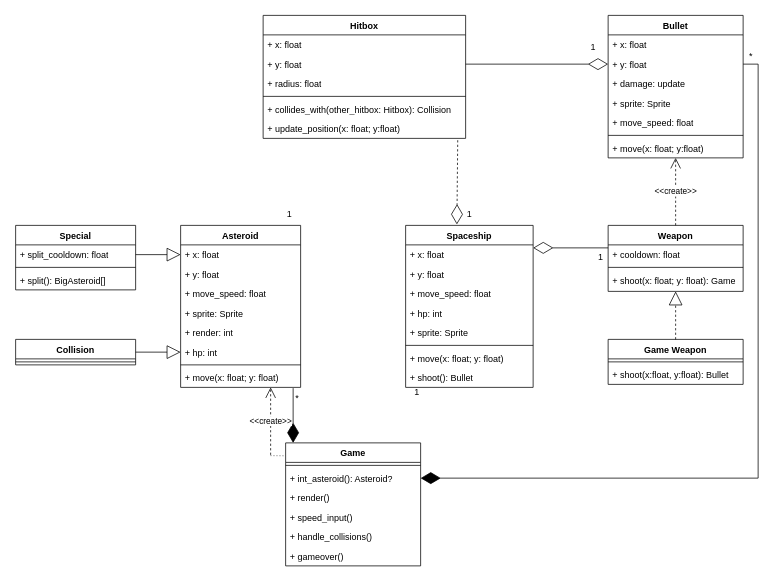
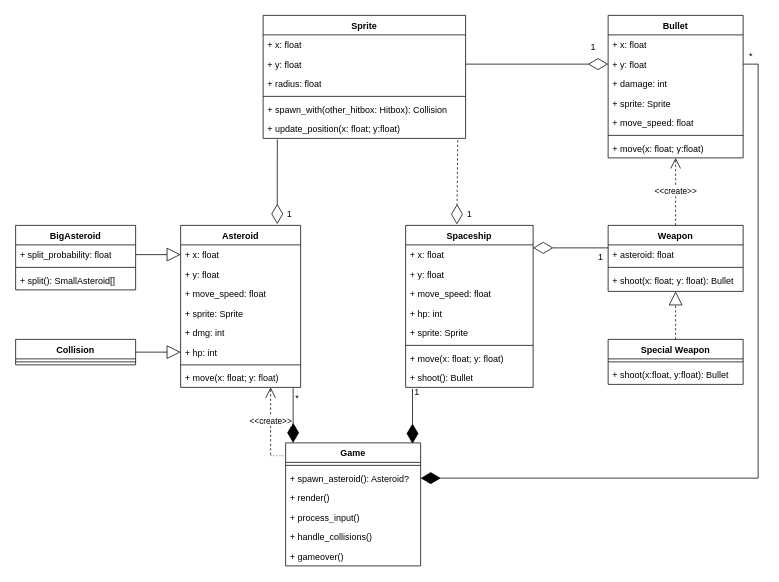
(364, 26) -> (364, 26)
(649, 85) -> (640, 85)
(365, 115) -> (365, 115)
none -> (277, 173)
(75, 236) -> (75, 236)
(70, 256) -> (75, 256)
(649, 256) -> (649, 256)
(72, 281) -> (76, 281)
(676, 286) -> (676, 286)
(213, 334) -> (205, 334)
(675, 350) -> (675, 350)
none -> (412, 406)
(351, 479) -> (354, 484)
(325, 518) -> (330, 518)
